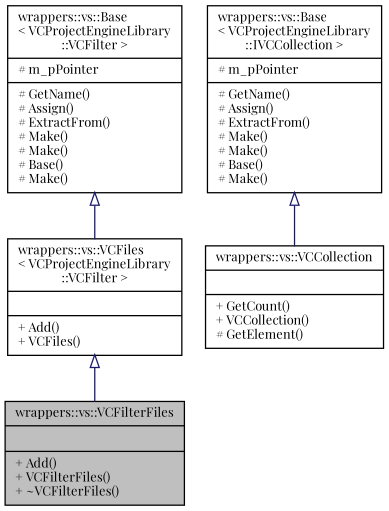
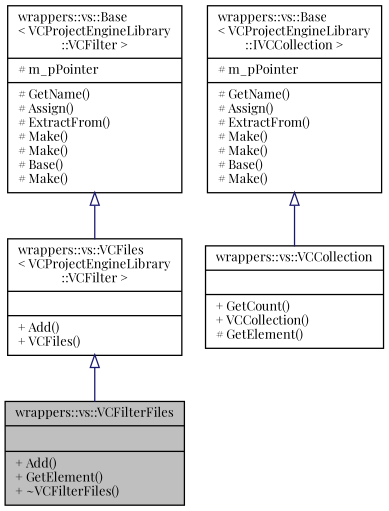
(63, 478) -> (60, 478)
